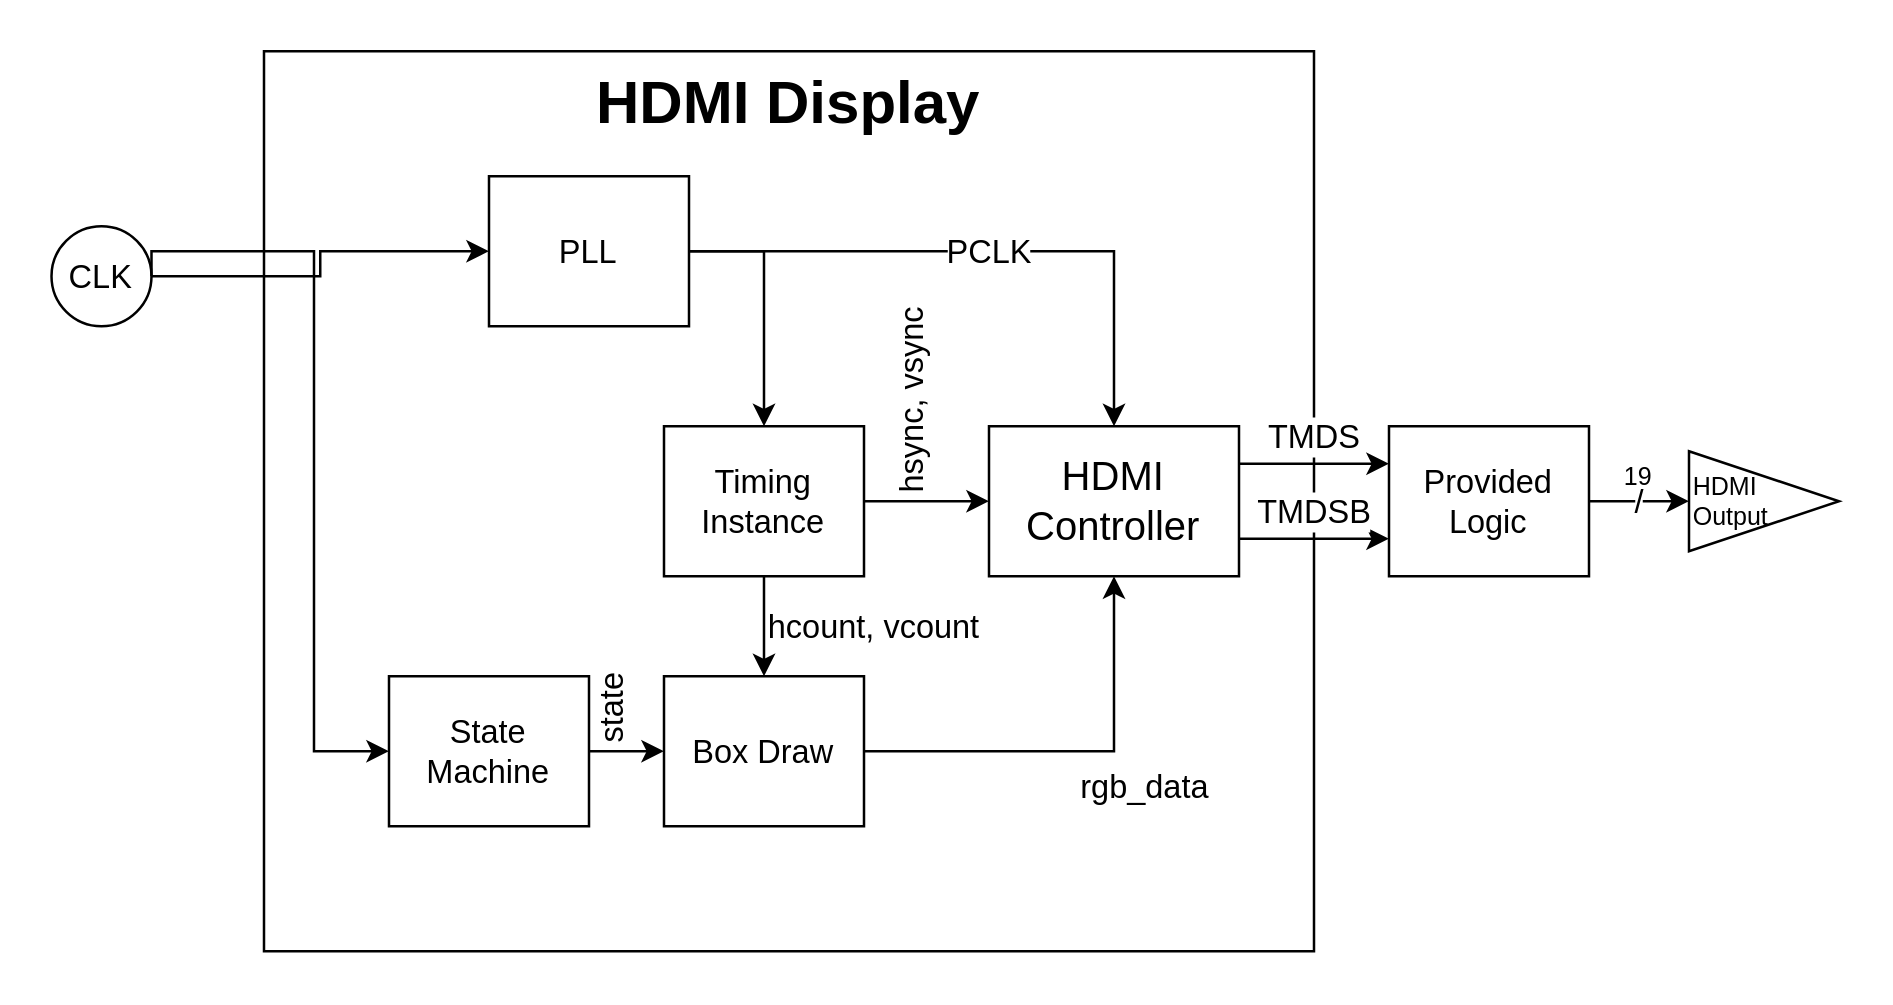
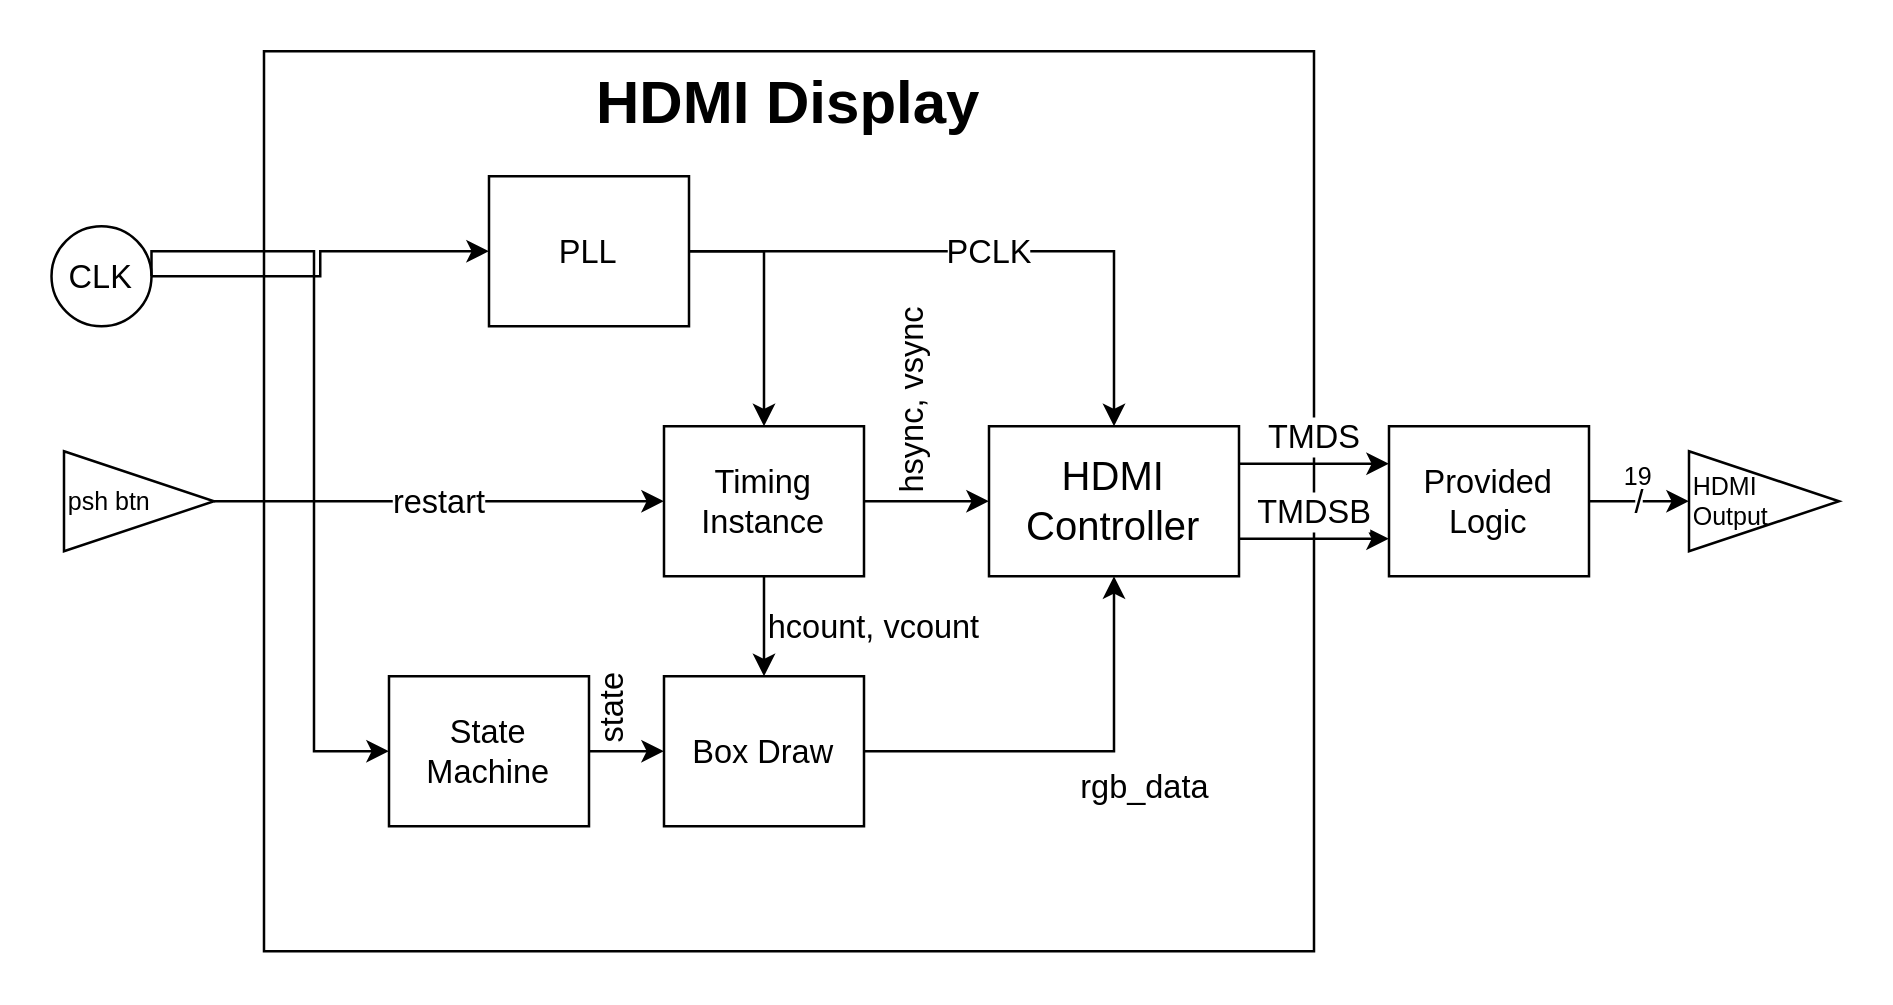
none -> (139, 501)
none -> (483, 501)
